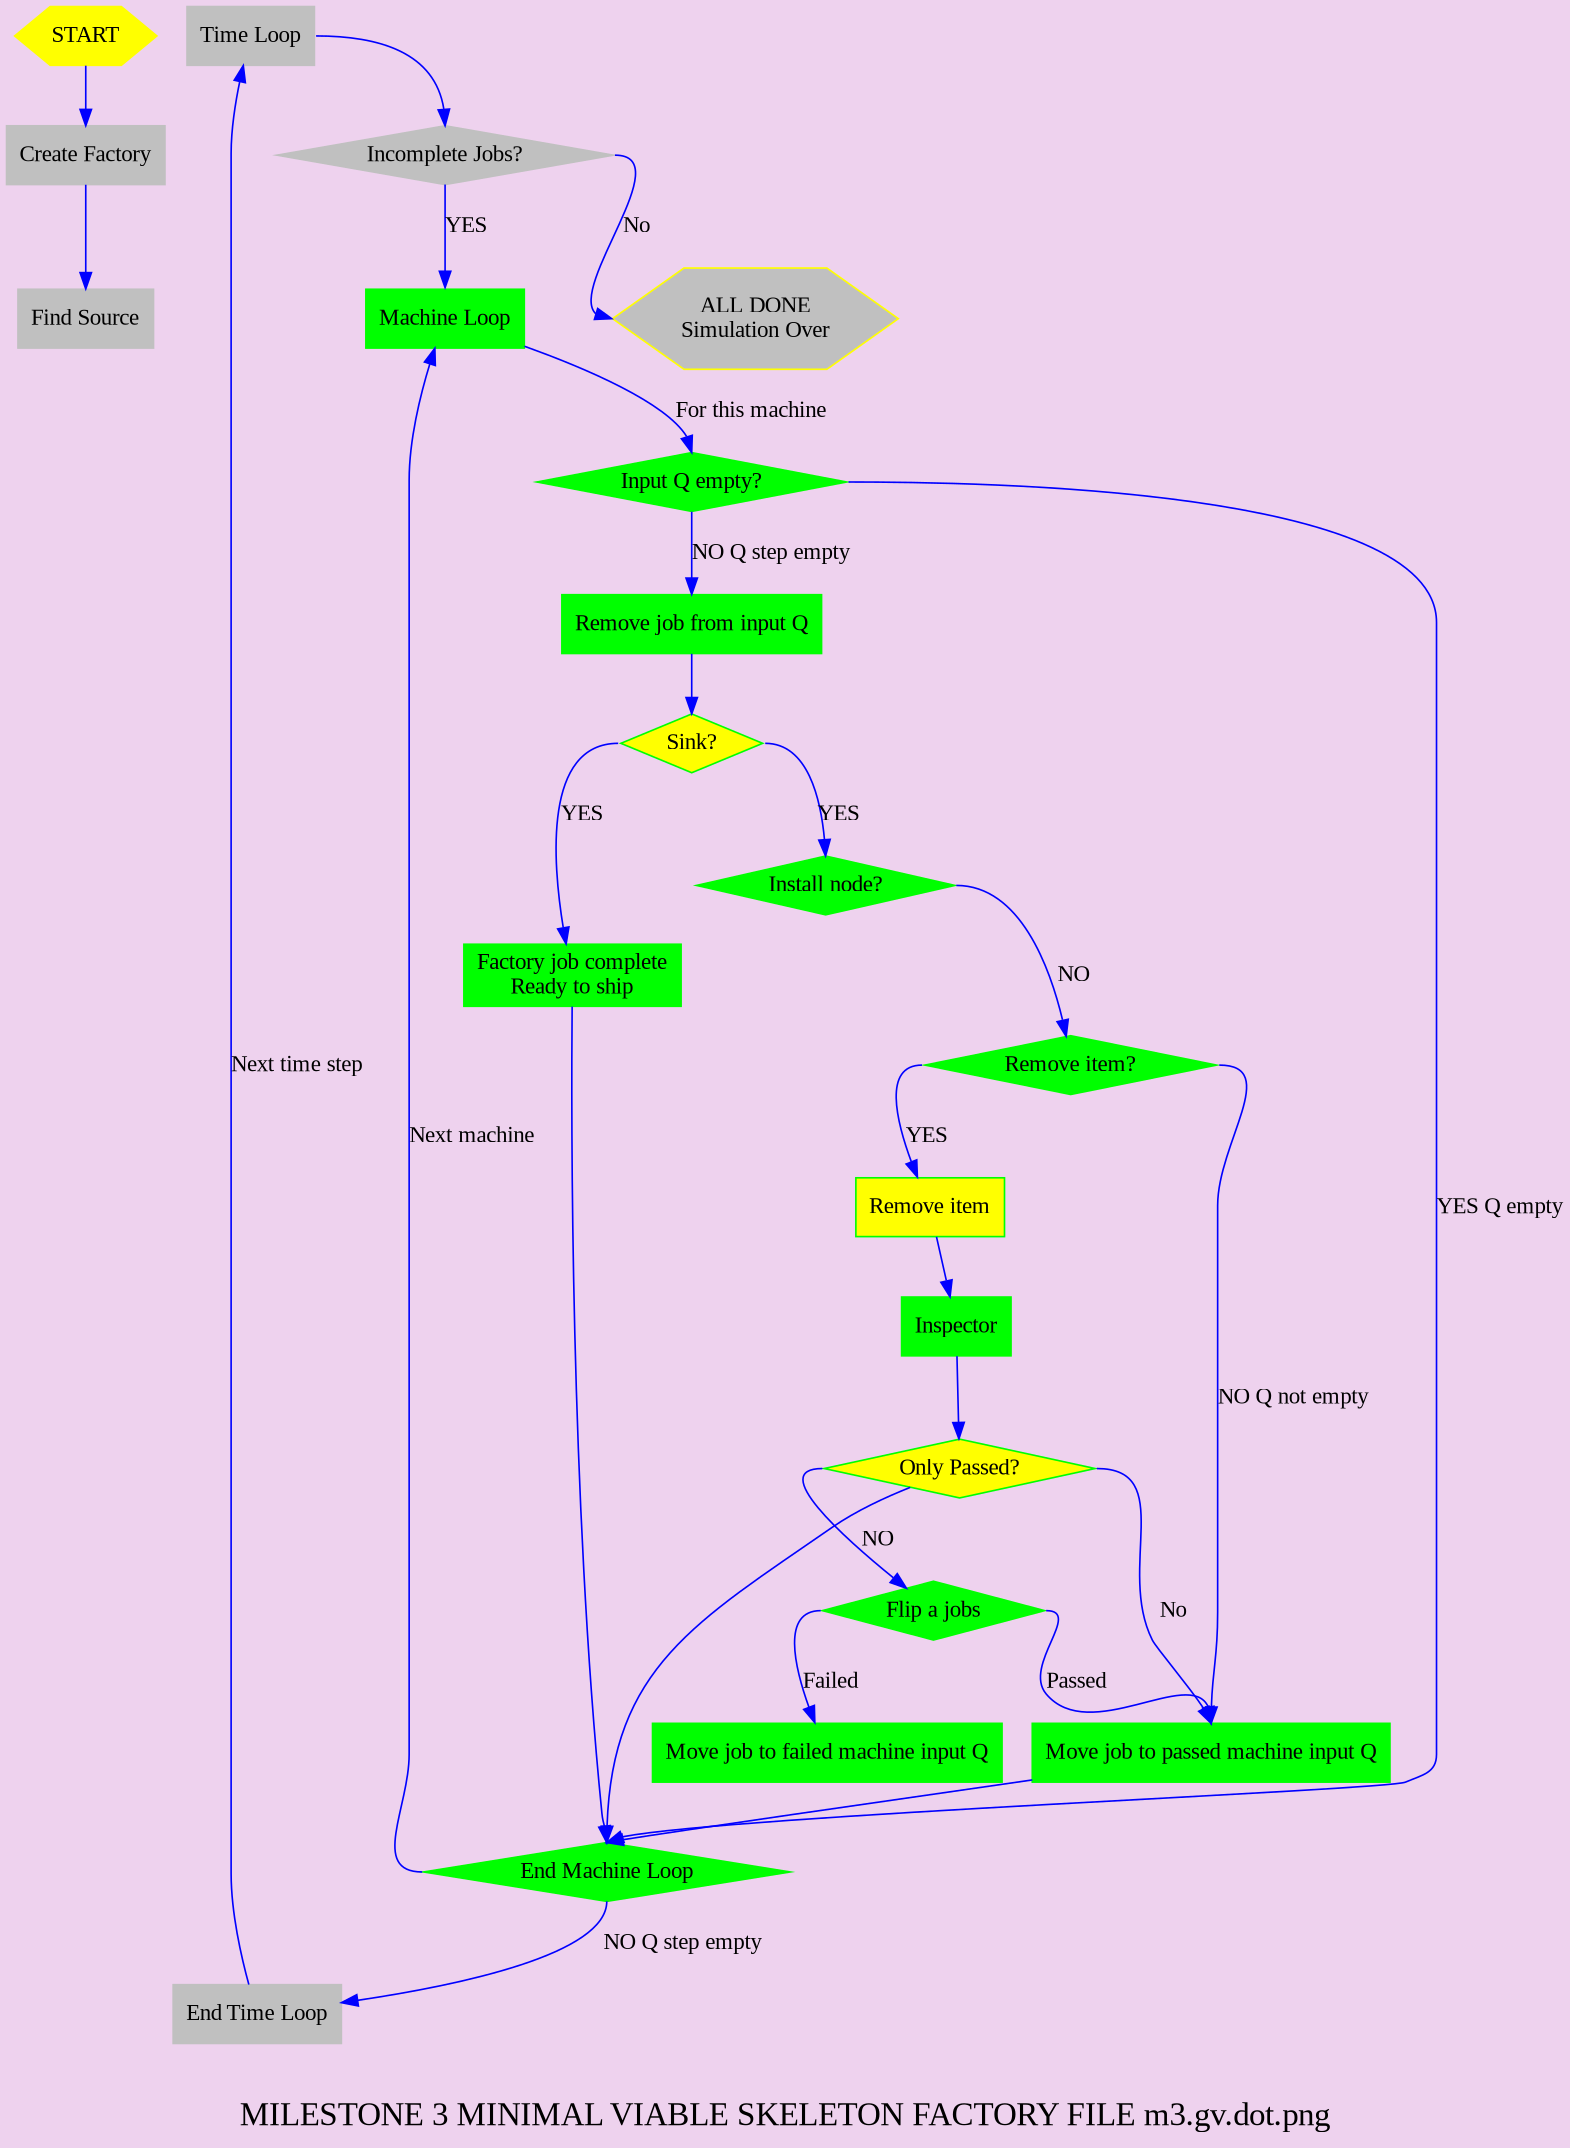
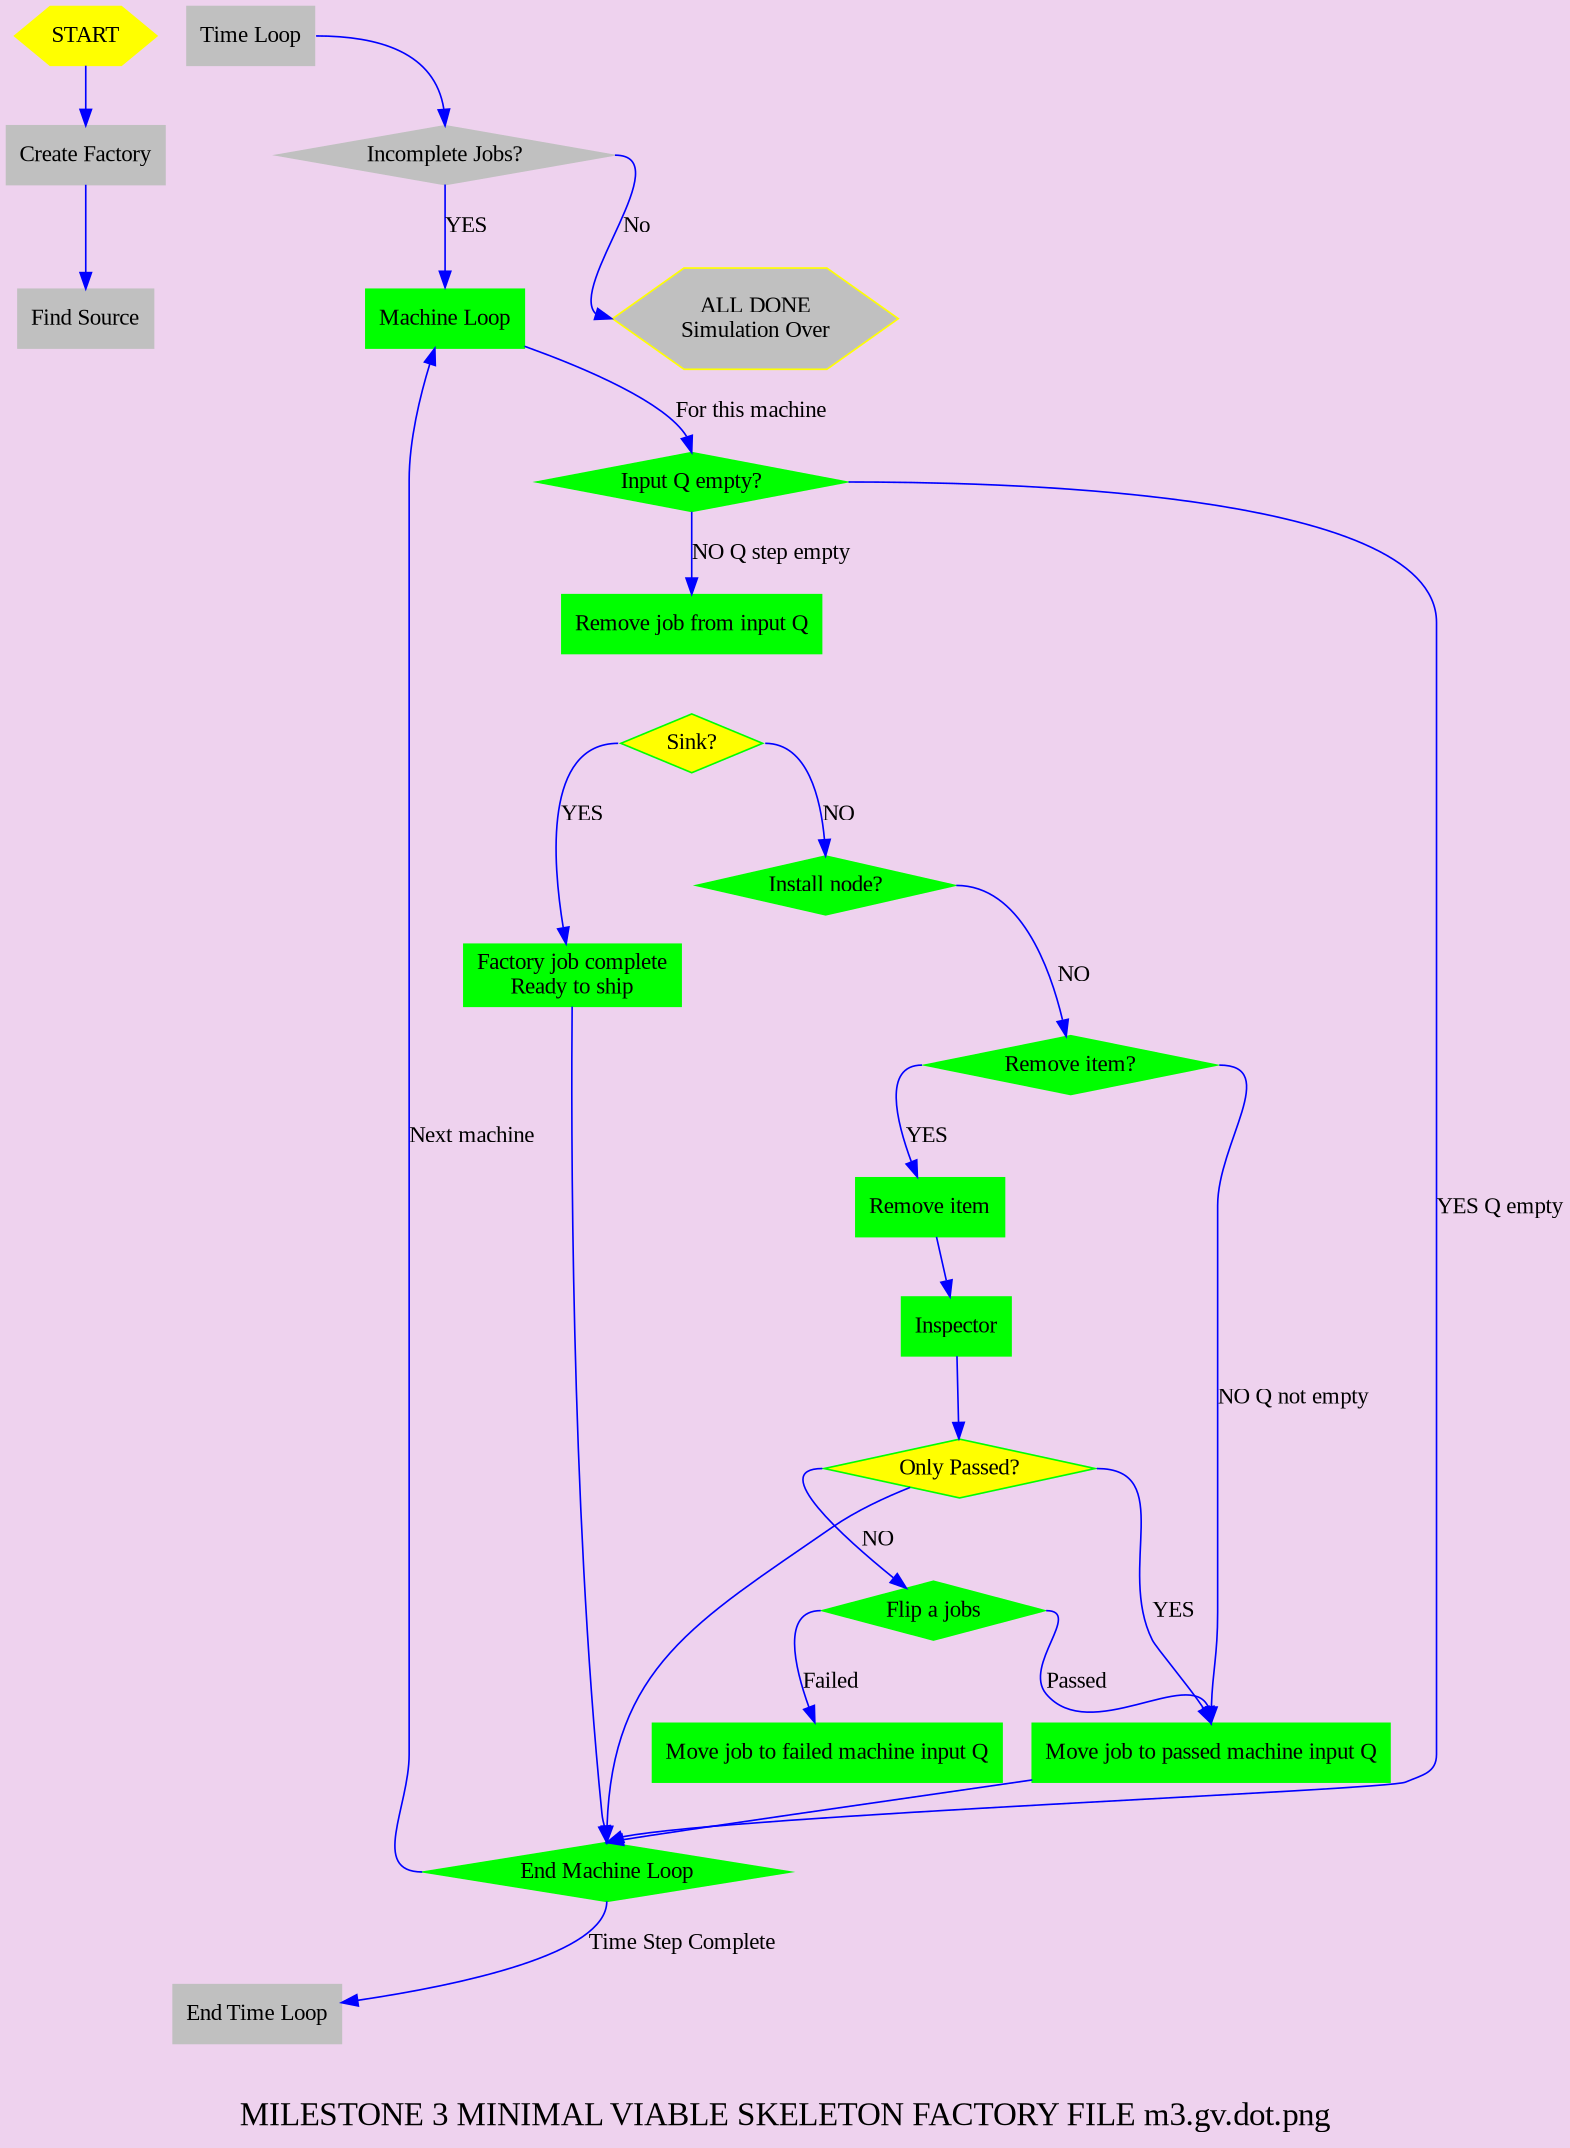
(692, 676) -> none
(839, 814) -> (839, 814)
(231, 1034) -> none
(930, 1207) -> (930, 1207)
(1174, 1611) -> (1174, 1611)
(683, 1943) -> (683, 1943)
